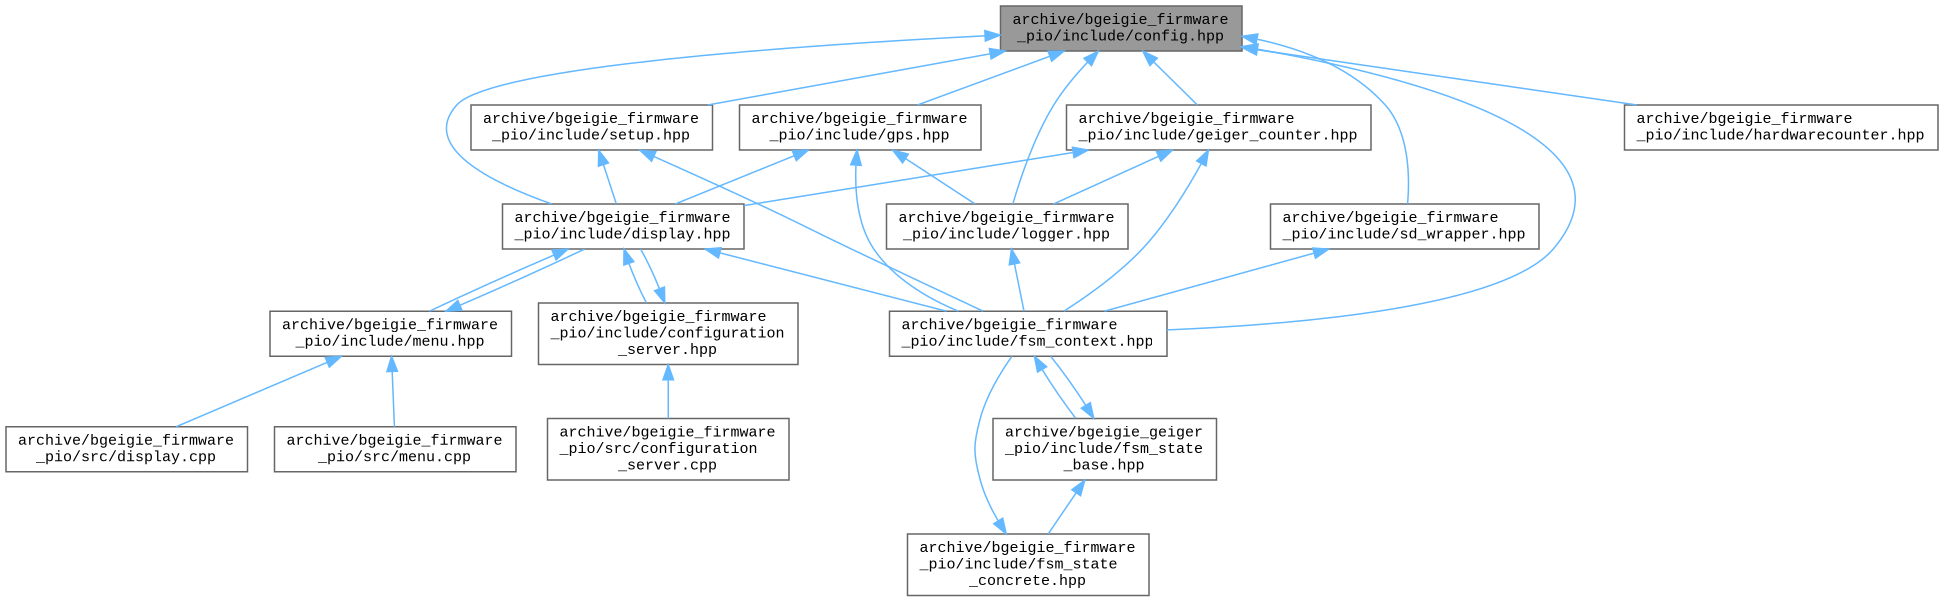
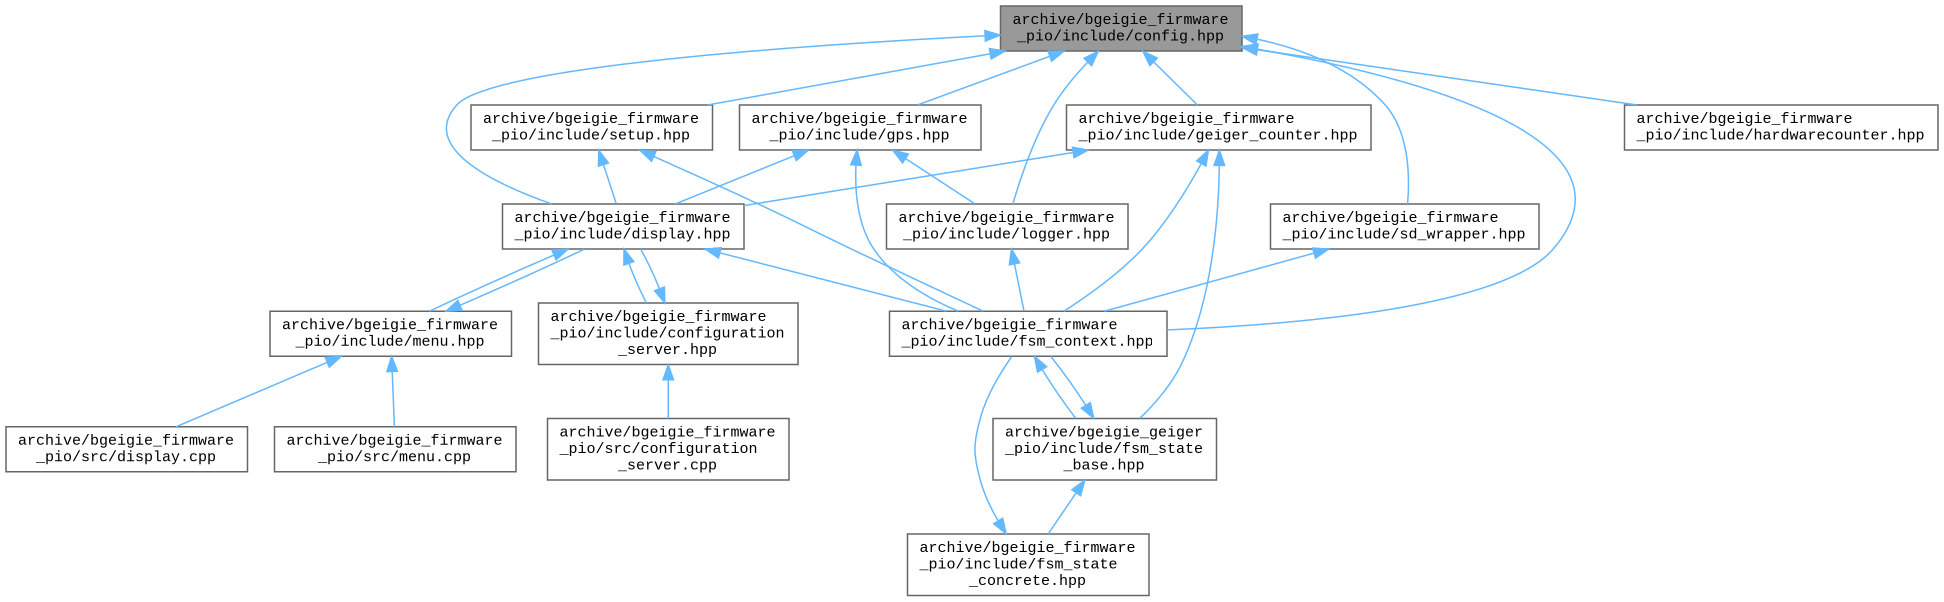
(1106, 180) -> (1203, 300)
